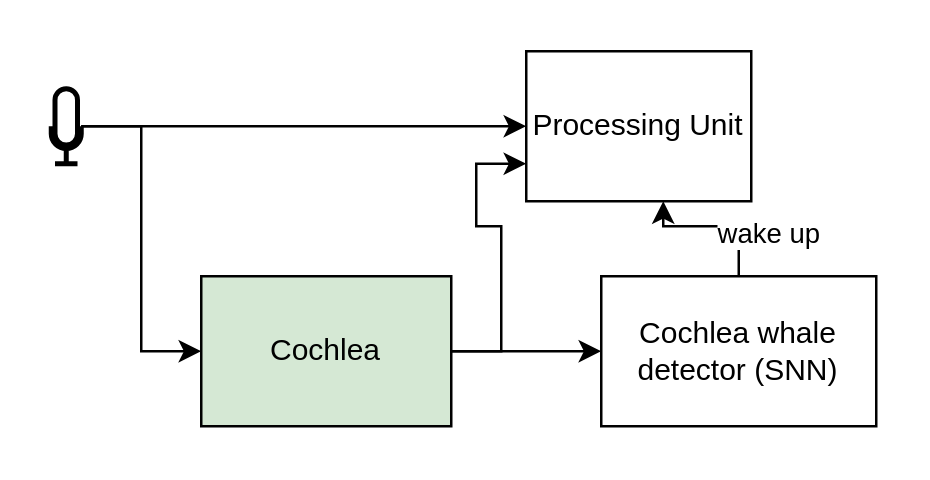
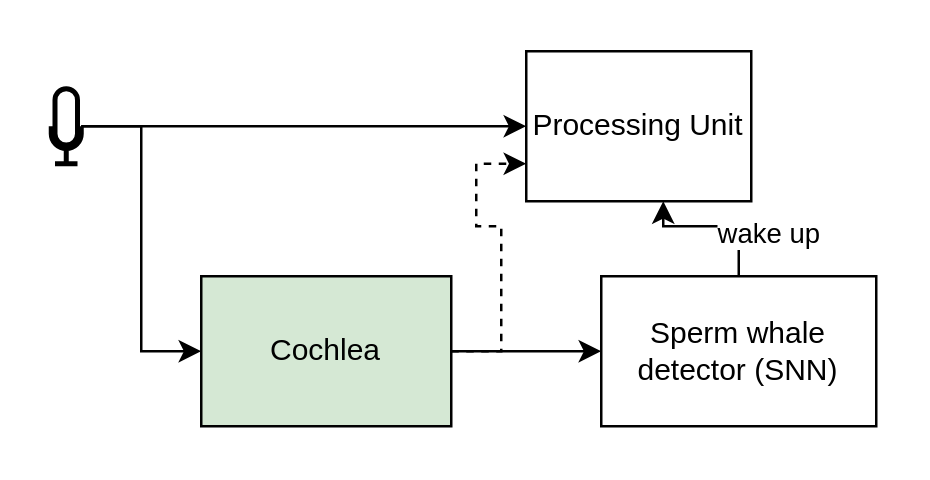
(501, 226) -> (501, 226)
(739, 351) -> (739, 351)
